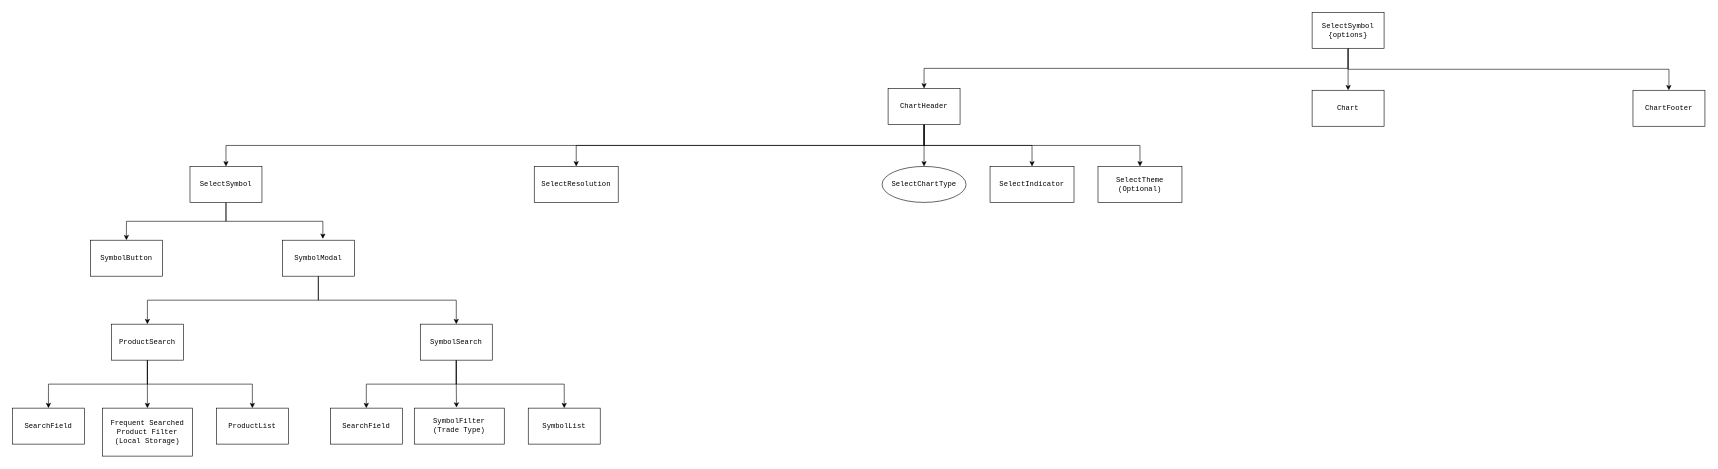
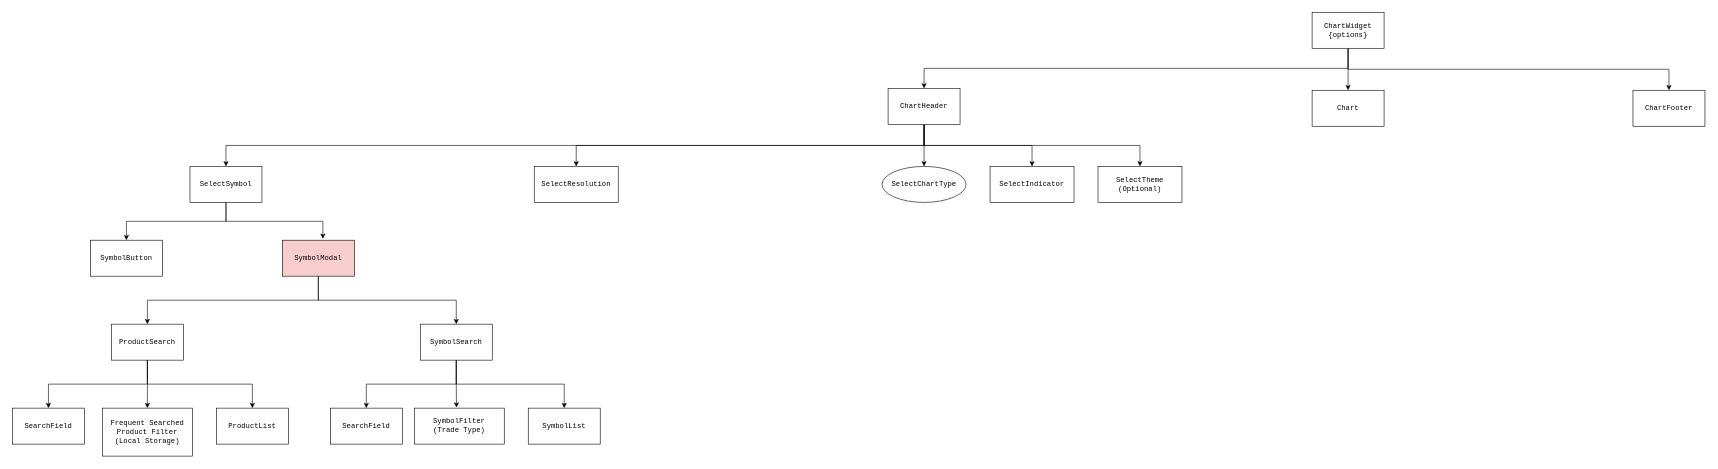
(1349, 30) -> (1349, 30)
(318, 258) -> (318, 258)
